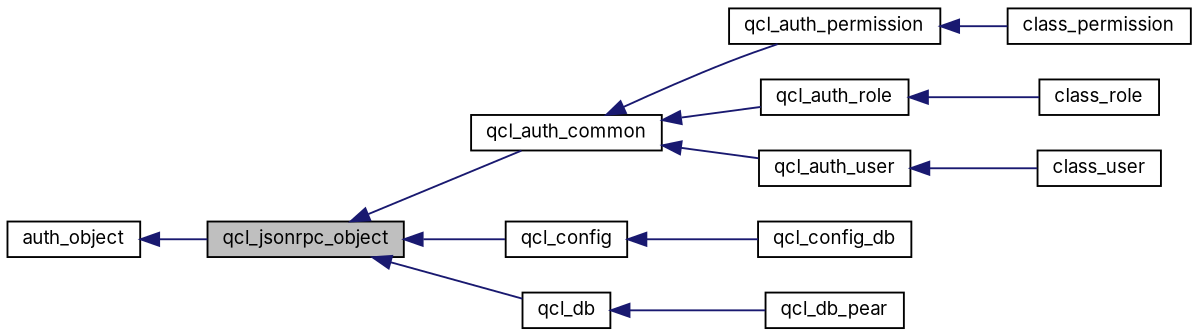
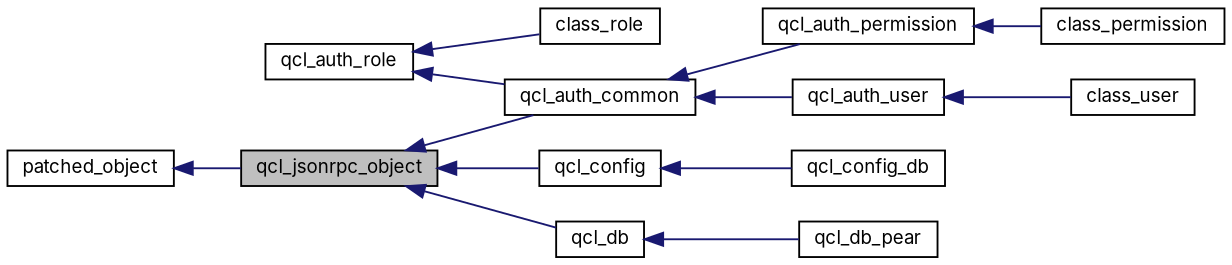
(721, 112) -> (468, 79)
(74, 239) -> (91, 168)
